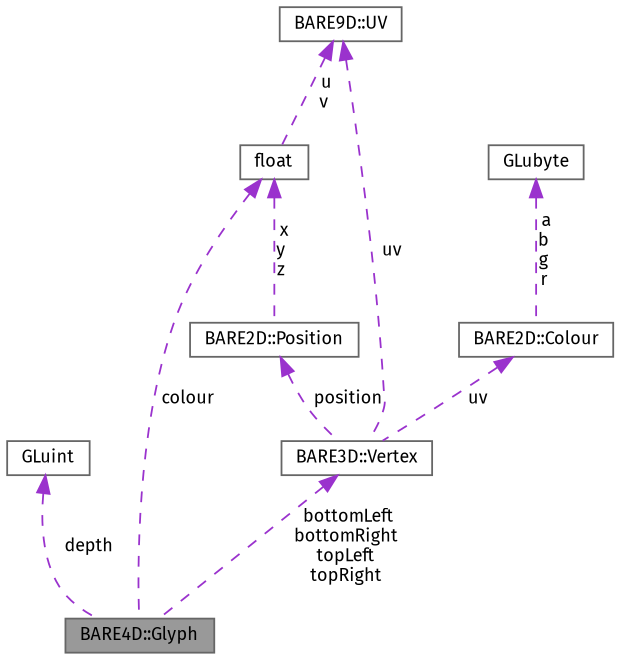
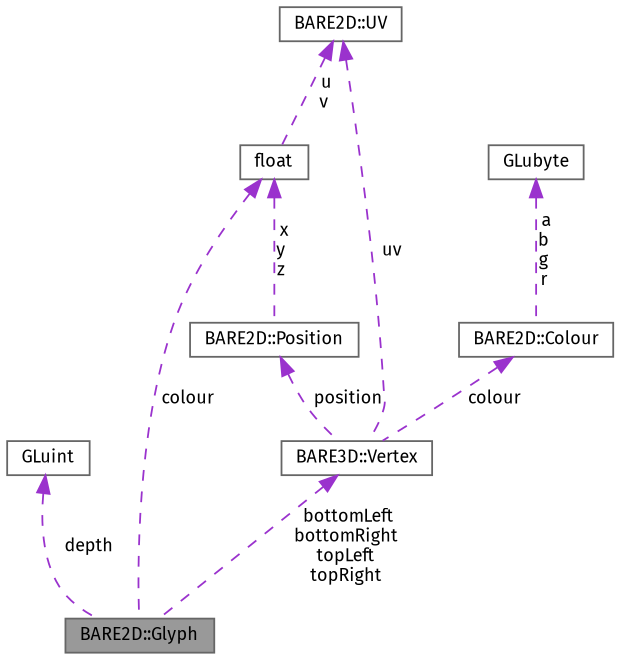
(341, 24) -> (341, 24)
(476, 399) -> (492, 399)
(140, 636) -> (140, 636)
